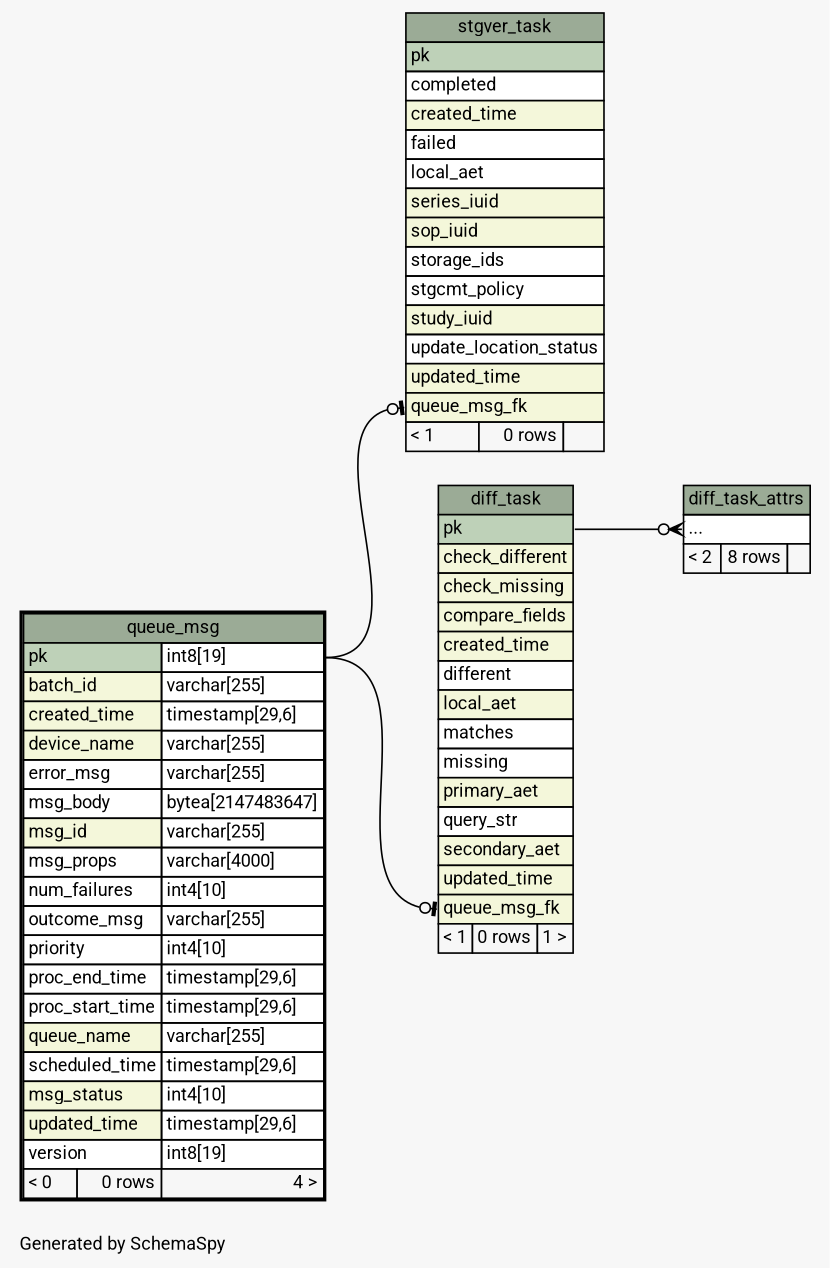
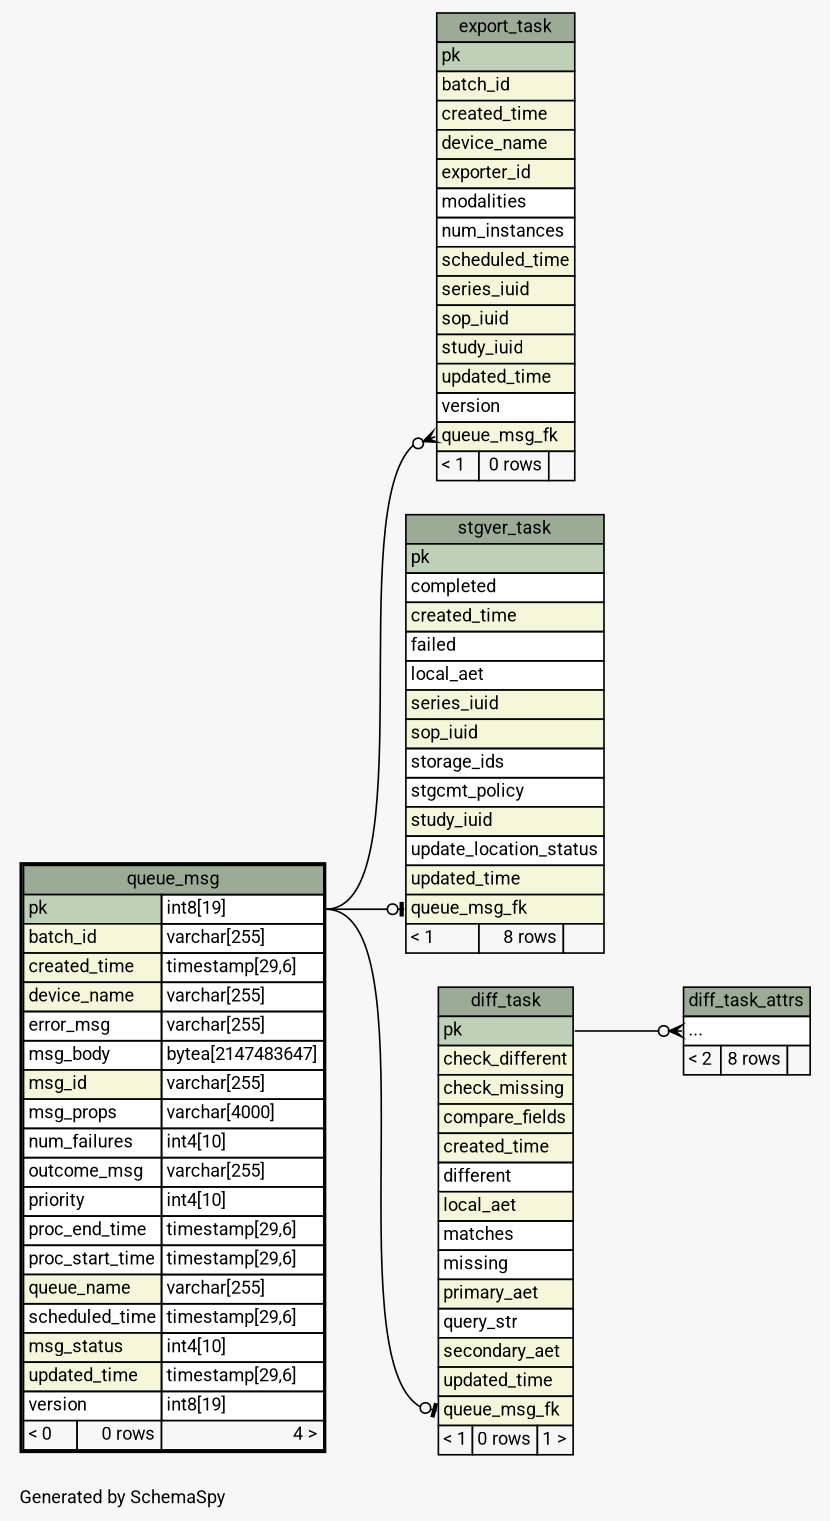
none -> (505, 247)
(531, 436) -> (531, 938)
